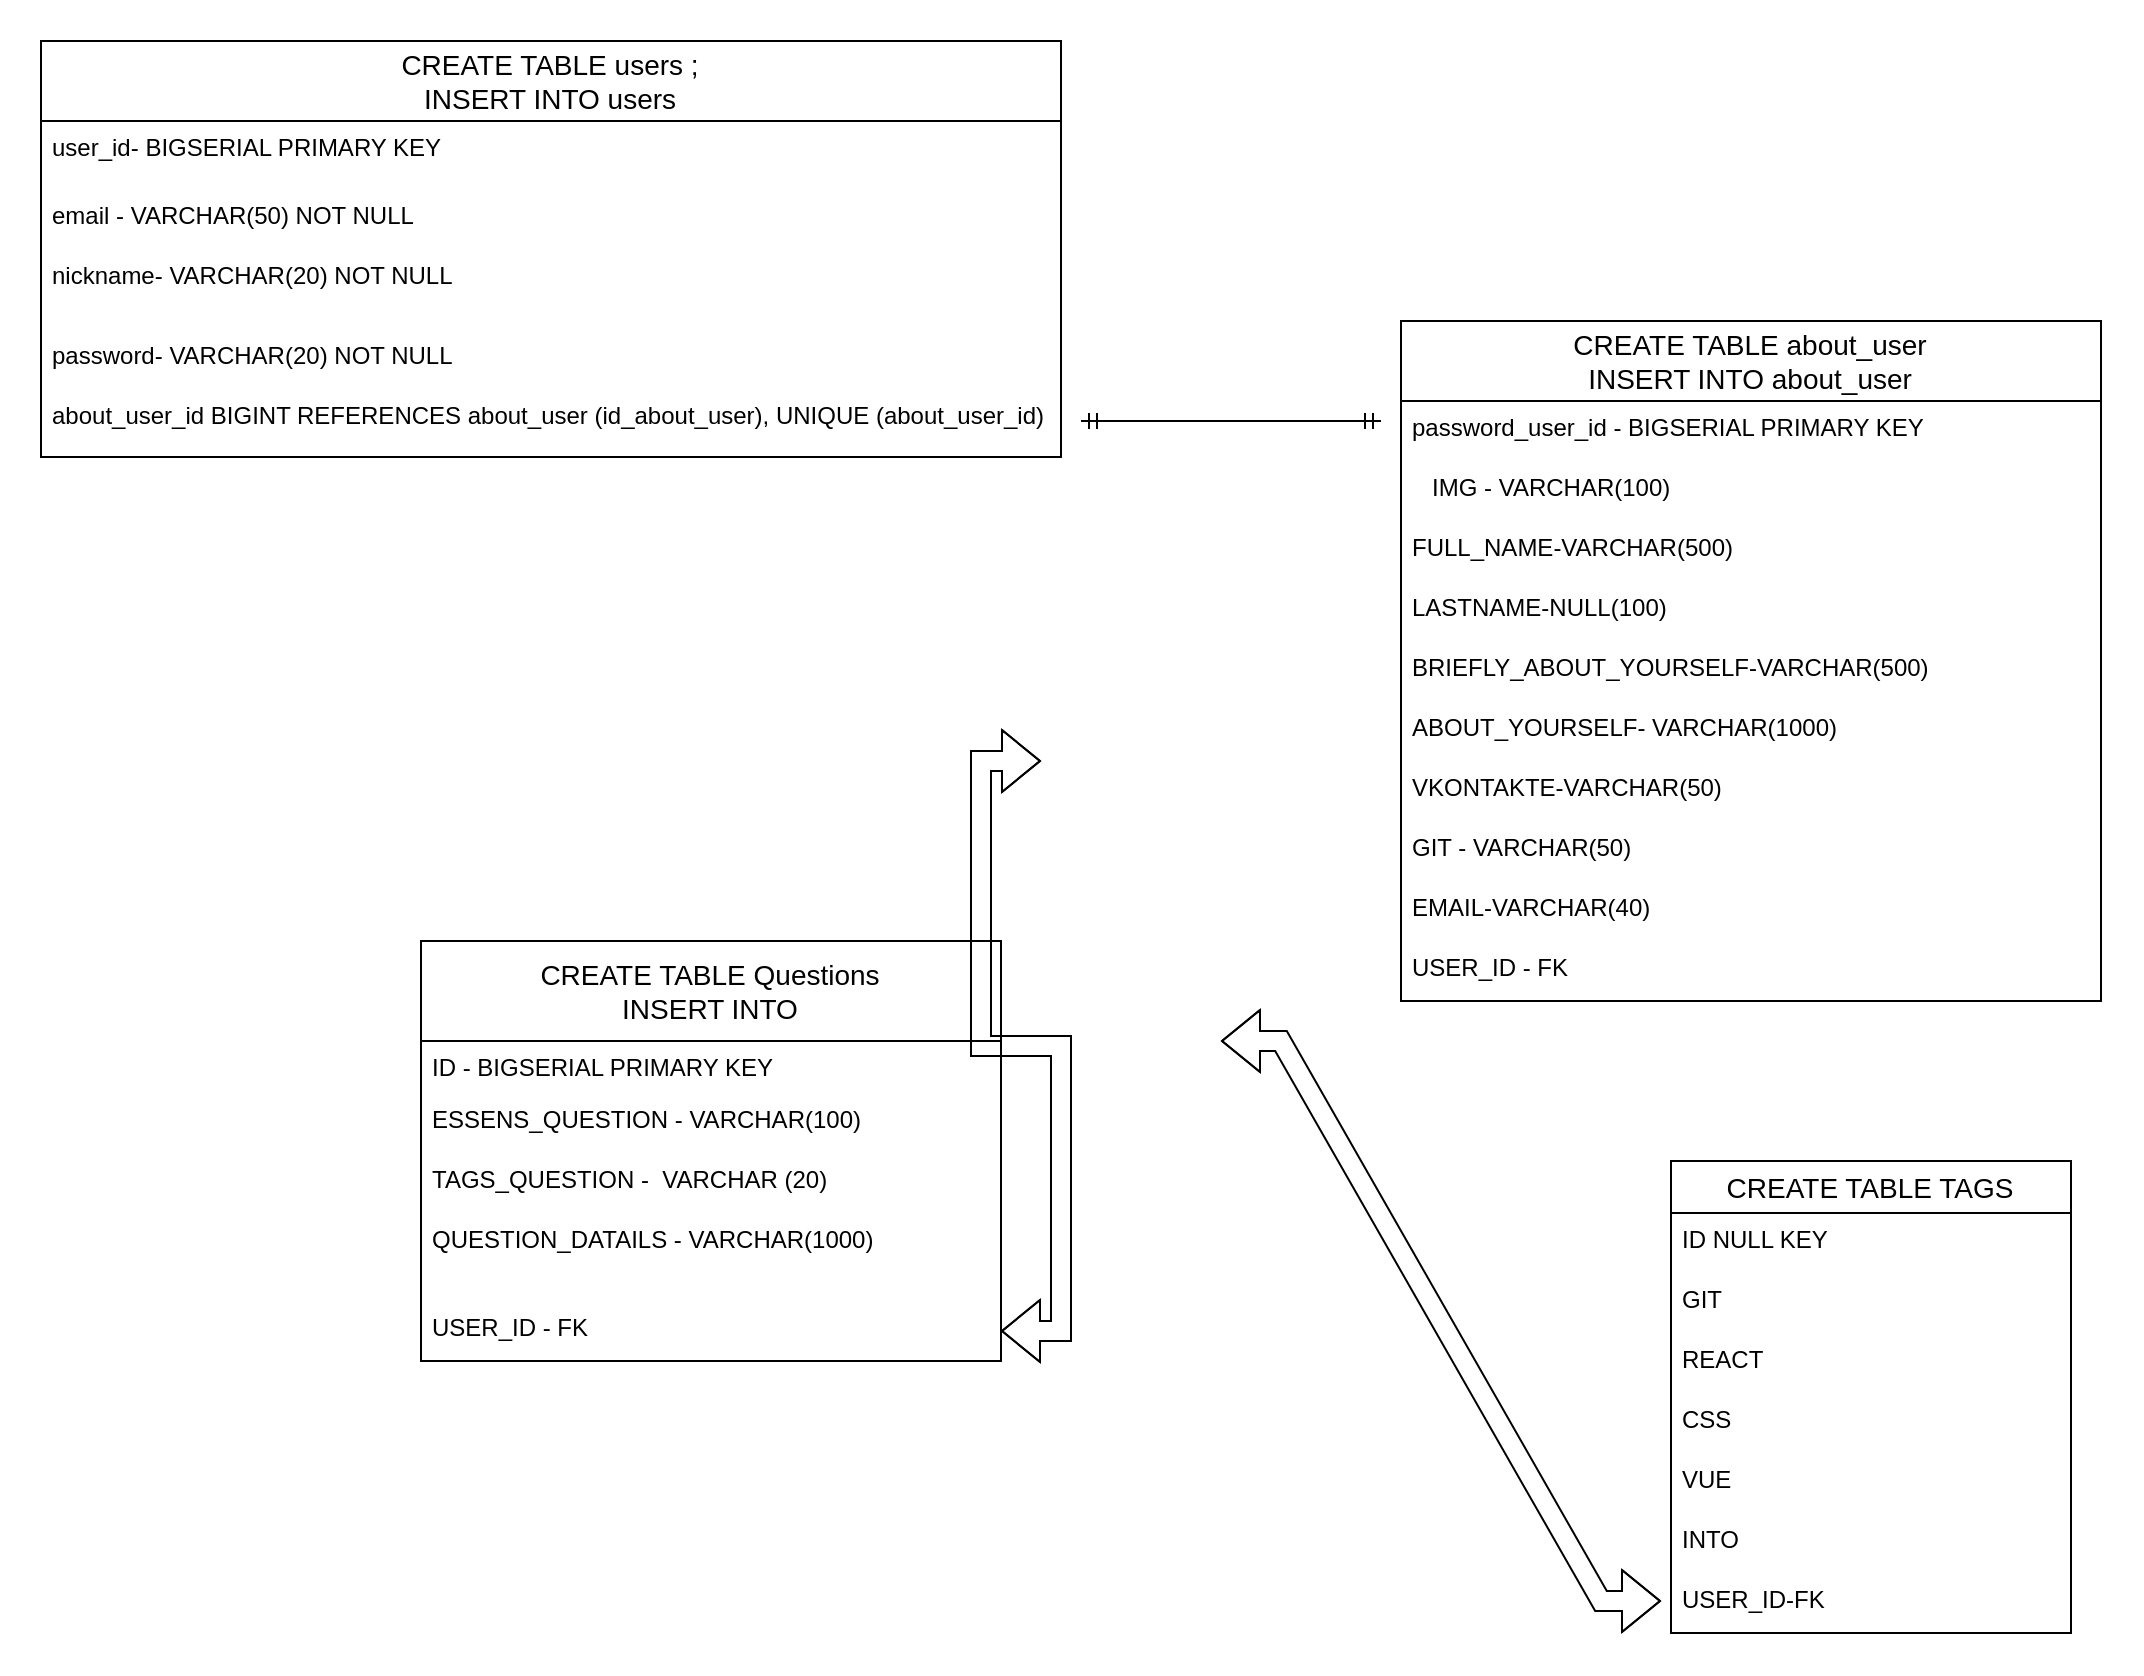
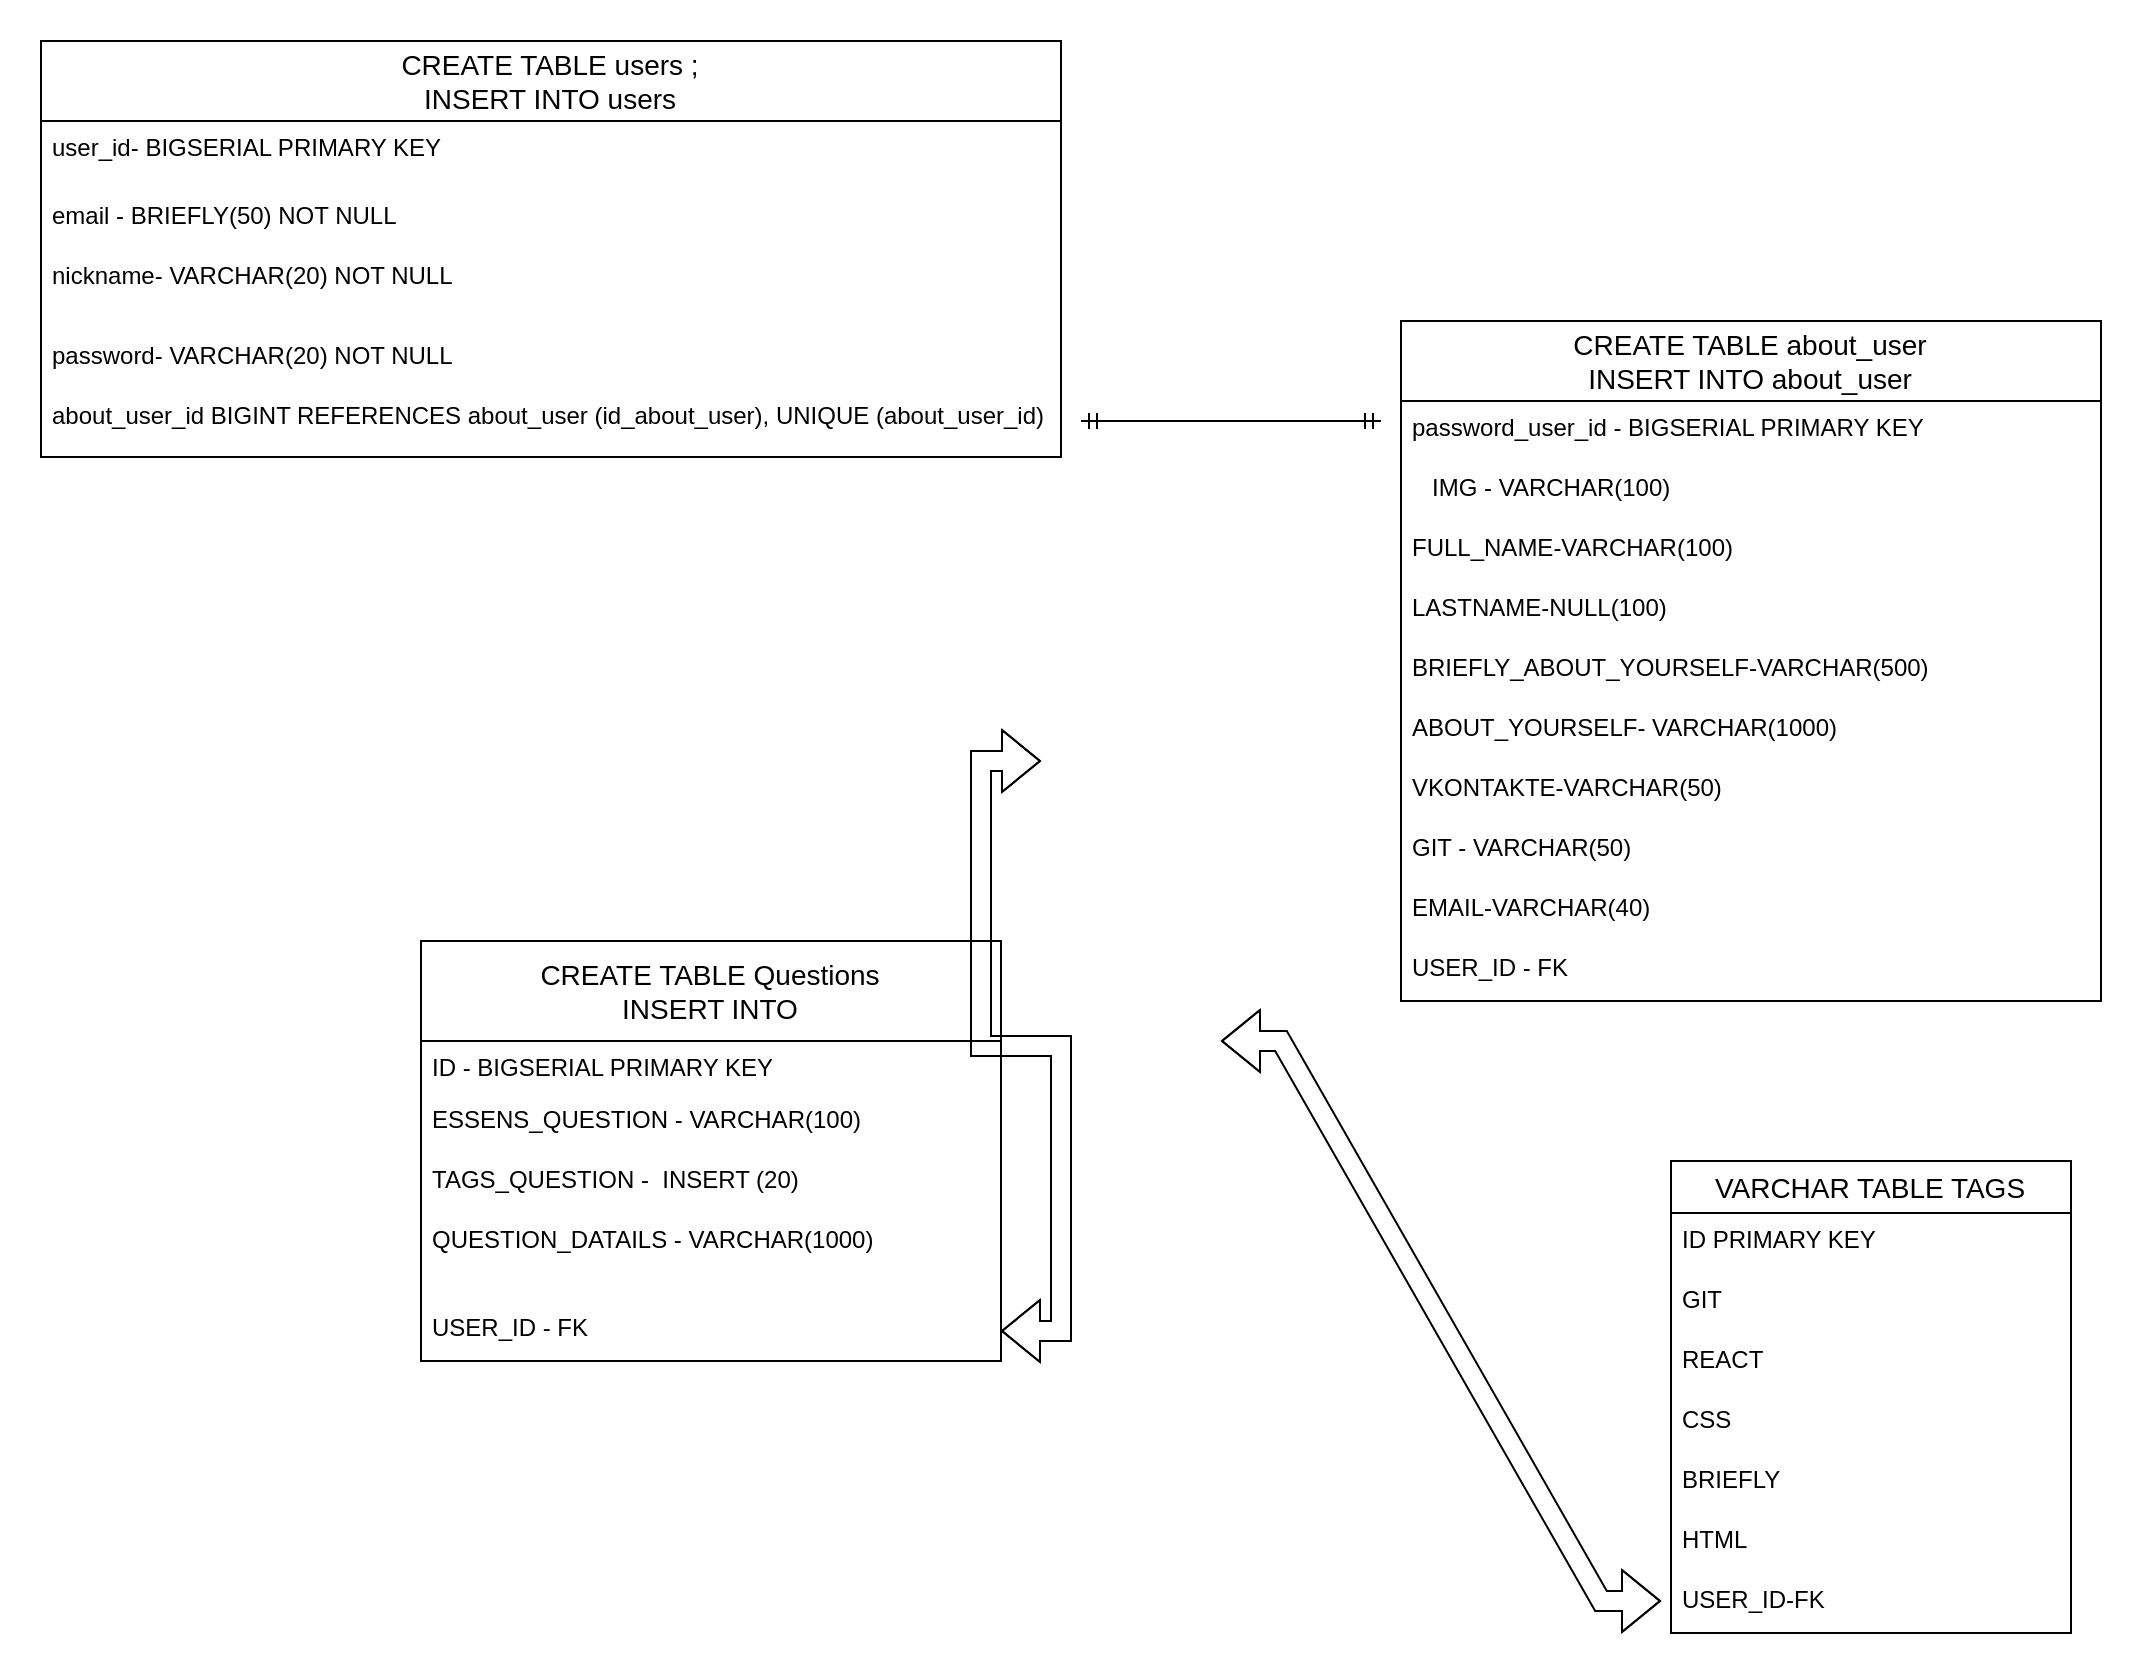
(221, 216) -> (221, 216)
(1560, 548) -> (1560, 548)
(618, 1180) -> (611, 1180)
(1870, 1189) -> (1870, 1189)
(1750, 1240) -> (1770, 1240)
(1702, 1480) -> (1729, 1480)
(1709, 1540) -> (1709, 1540)
